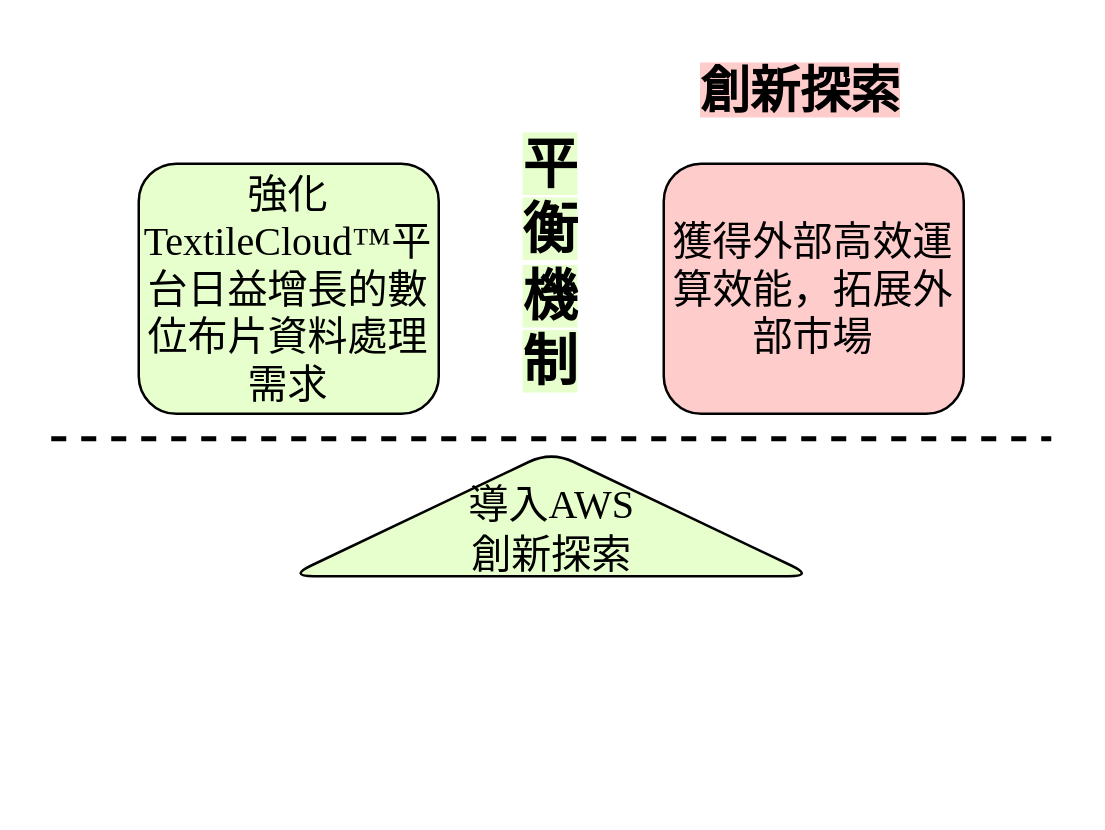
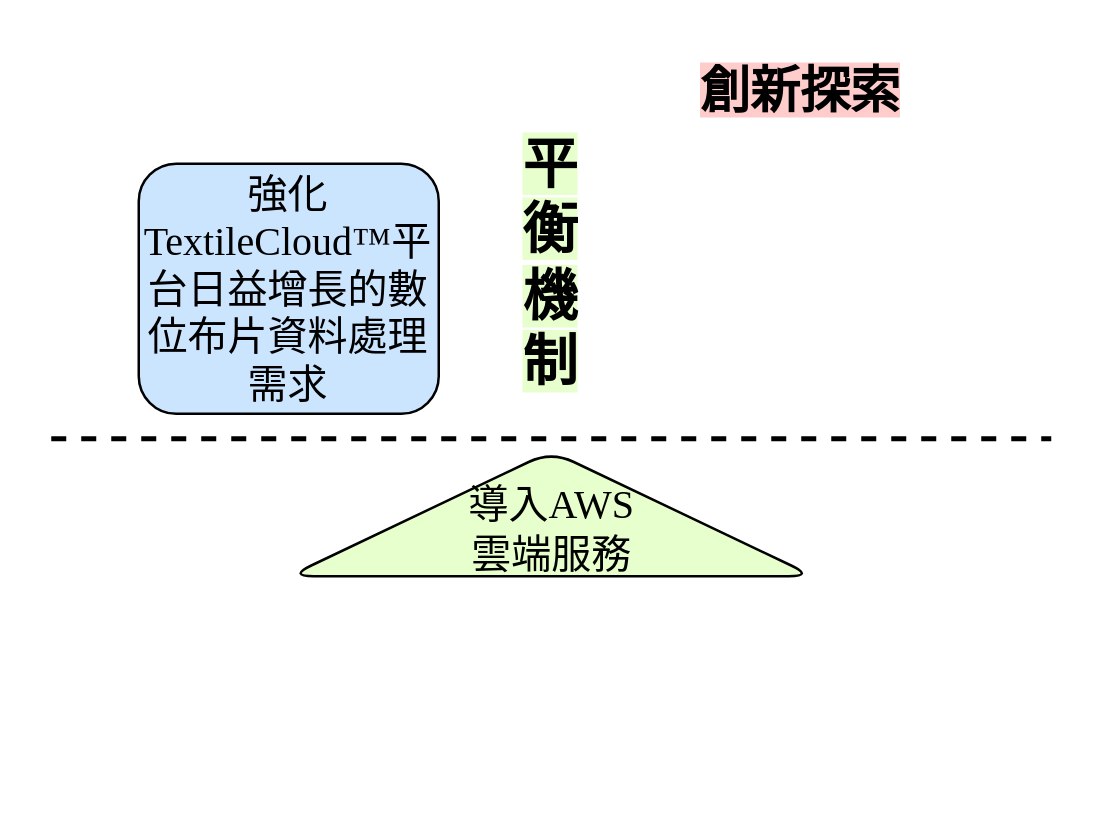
(289, 289) -> (289, 289)
(814, 289) -> none
(553, 529) -> (553, 529)
